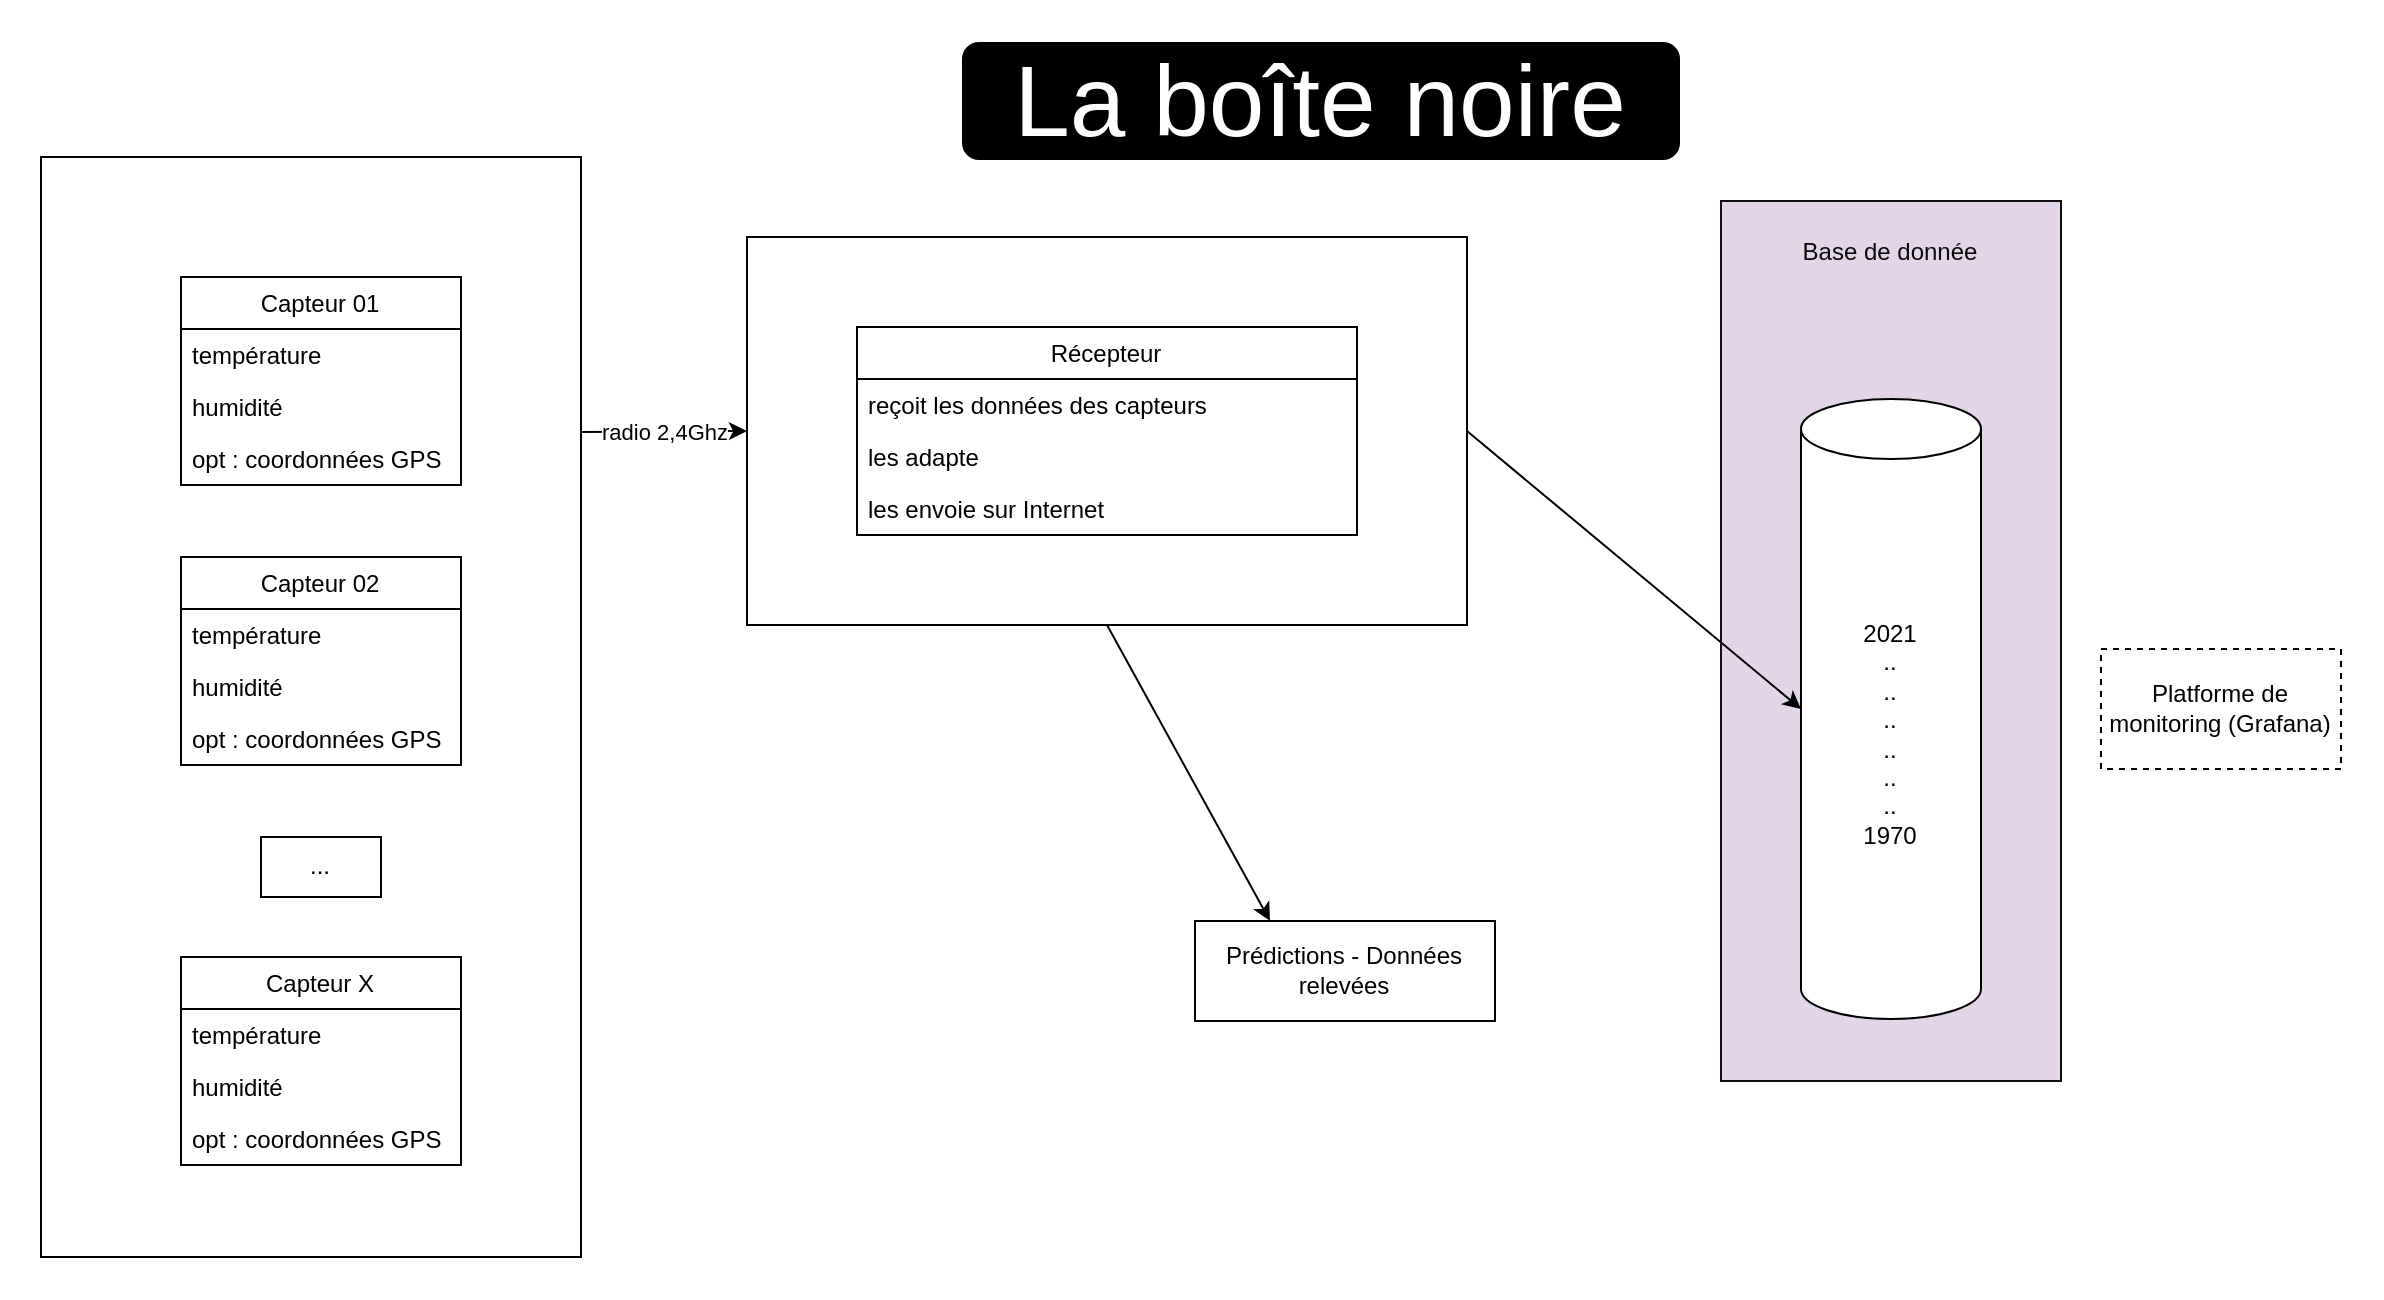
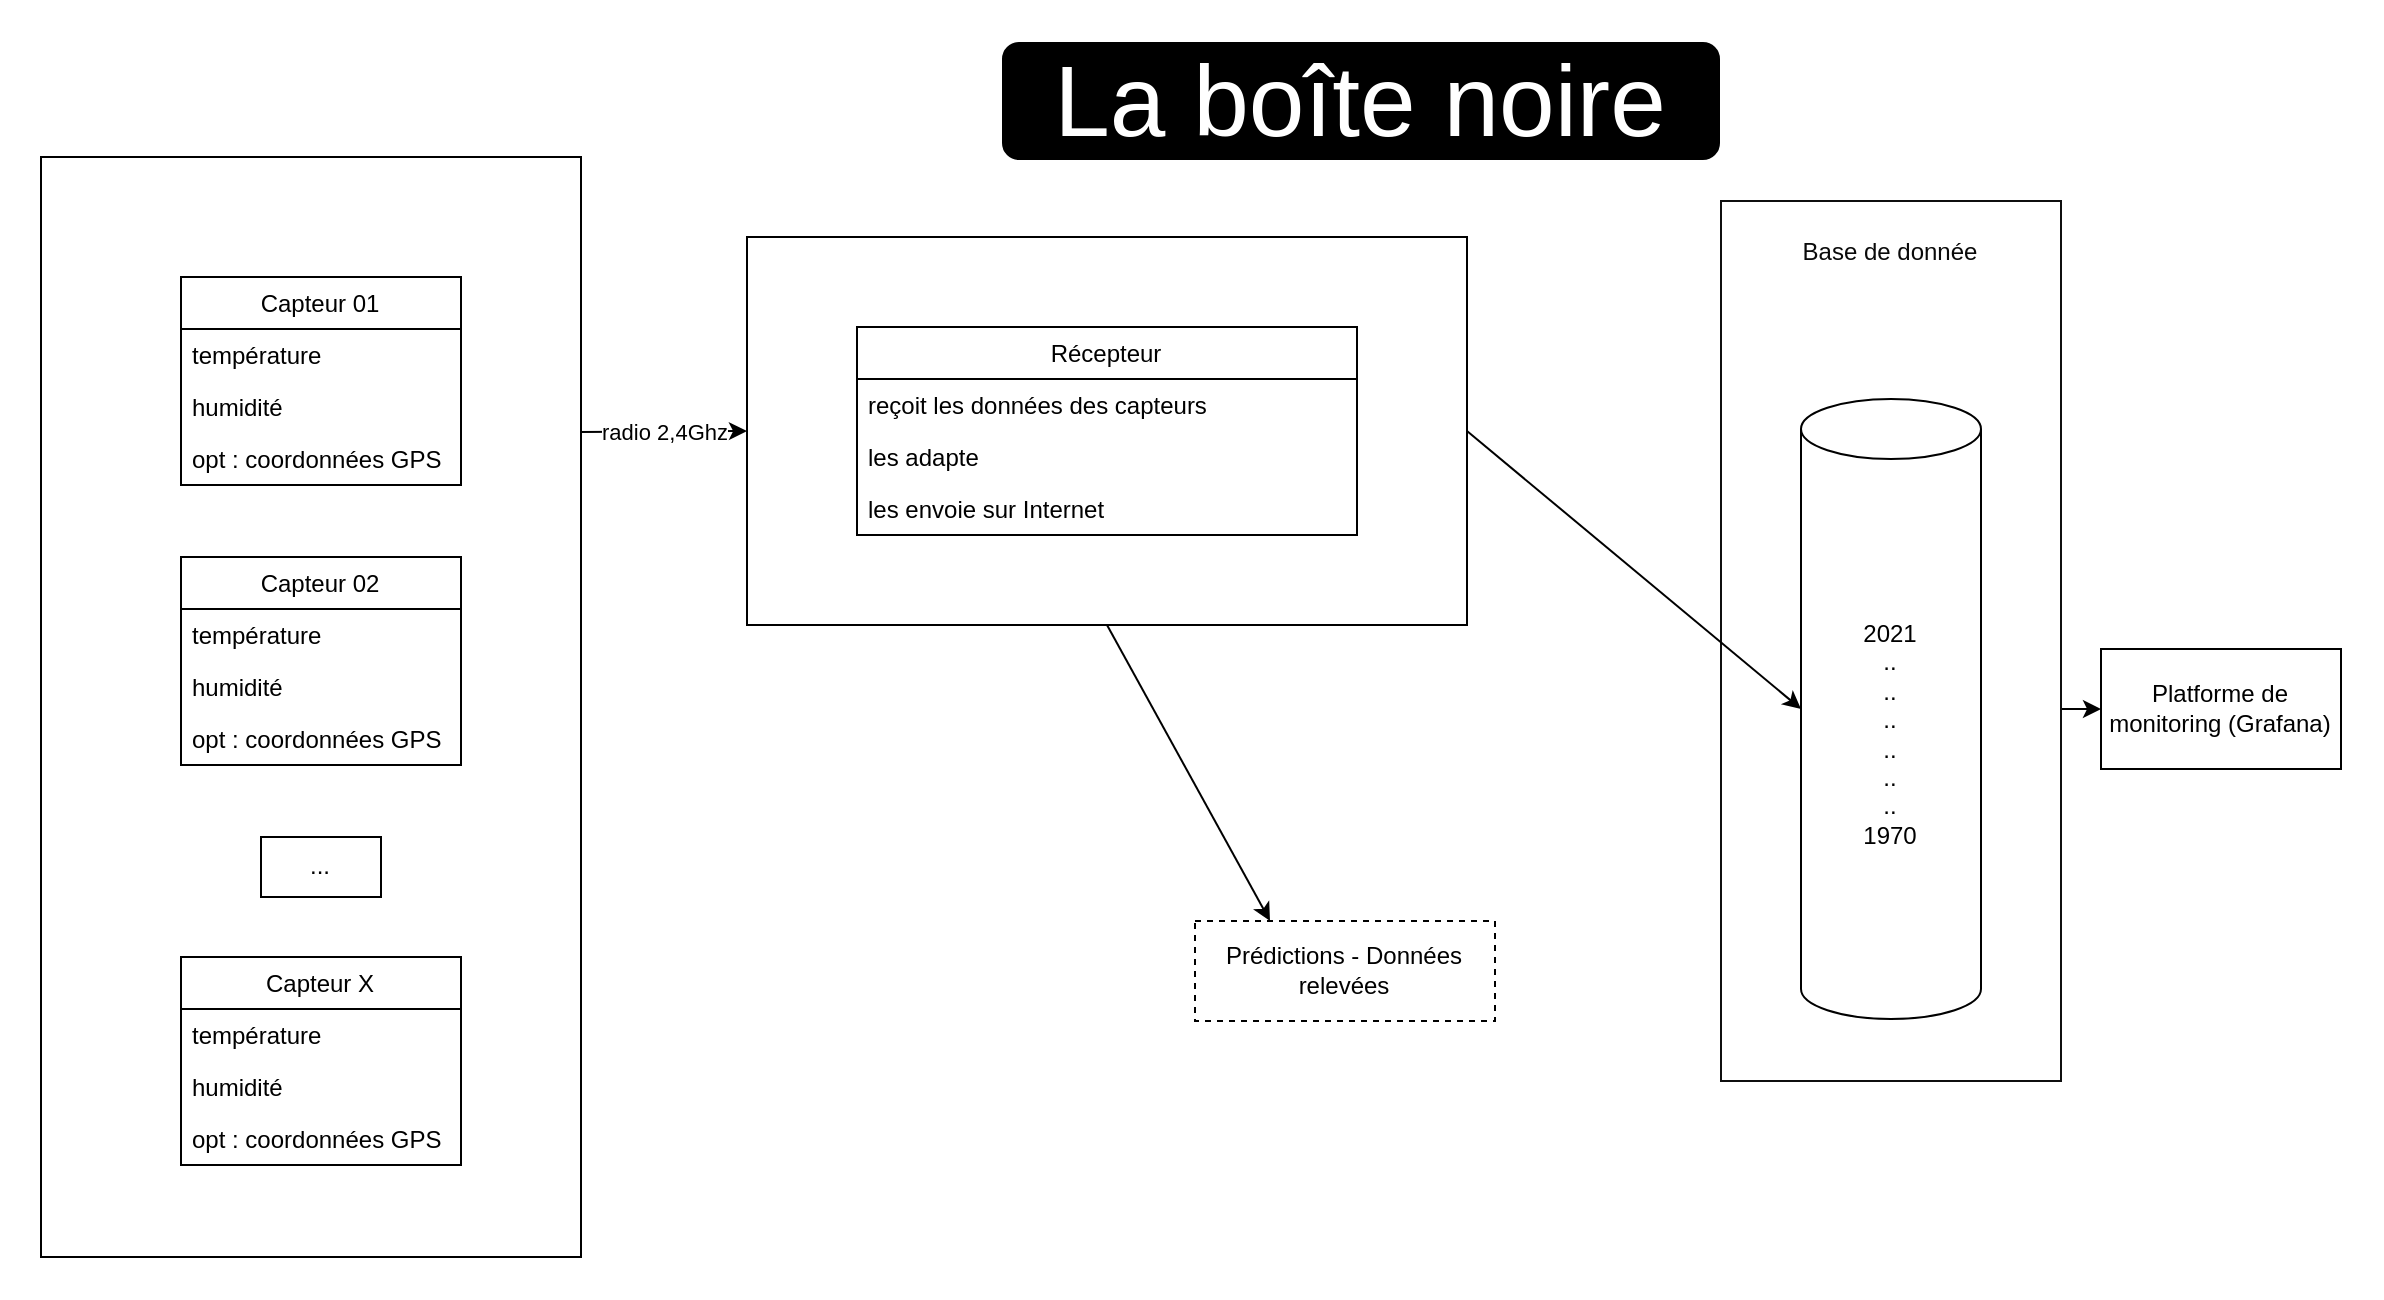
(1321, 101) -> (1361, 101)
(1891, 229) -> (1891, 229)
none -> (2074, 709)
(2221, 709) -> (2221, 709)
(1345, 971) -> (1345, 971)
